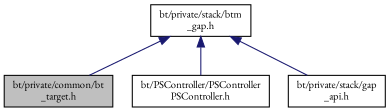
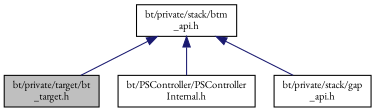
(201, 21) -> (187, 21)
(59, 91) -> (52, 91)
(201, 91) -> (187, 91)
